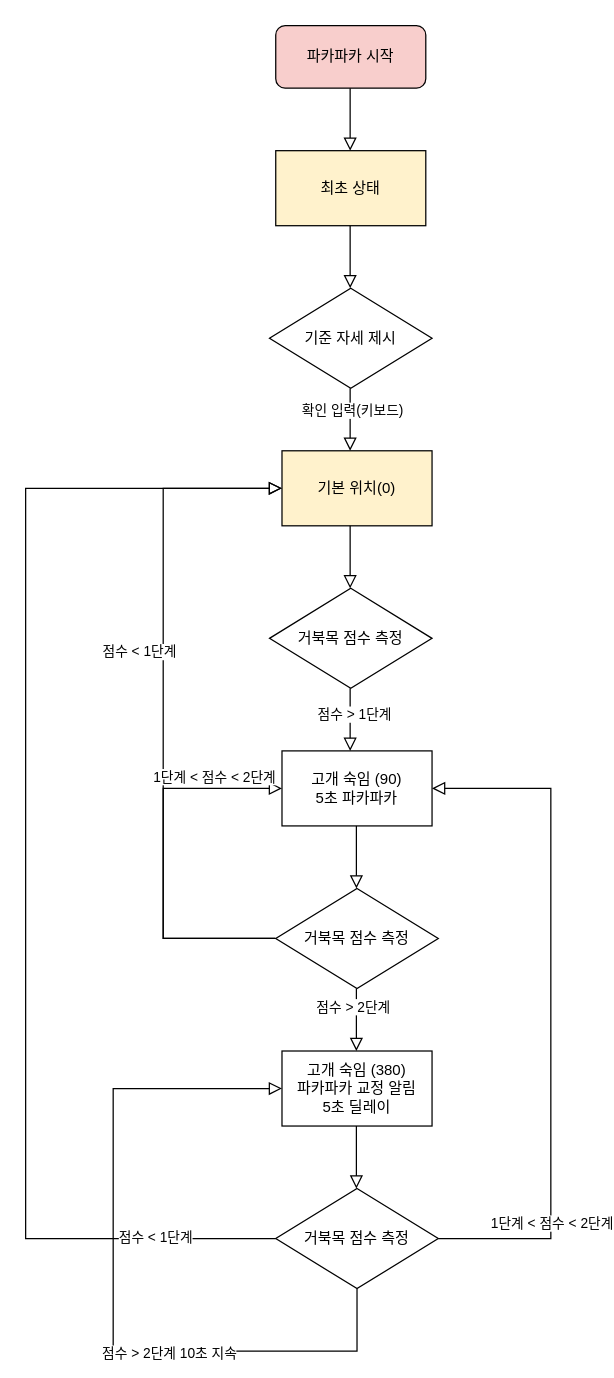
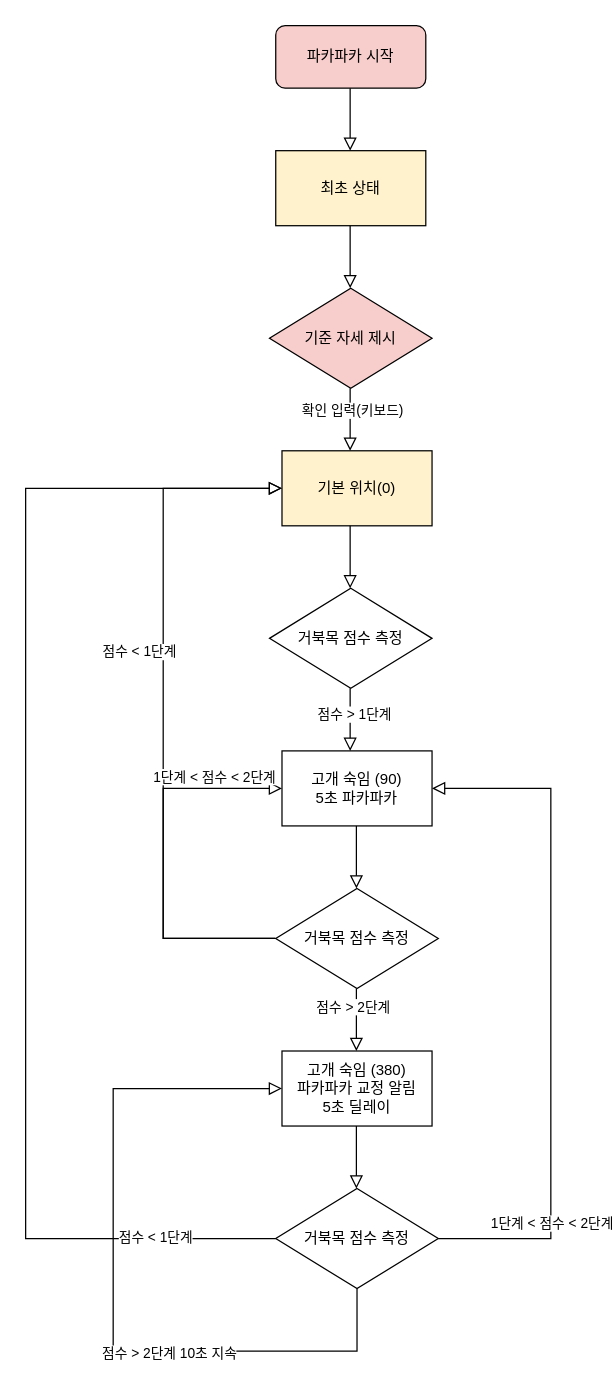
(351, 338) -> (351, 338)
